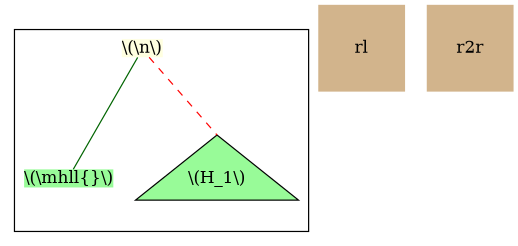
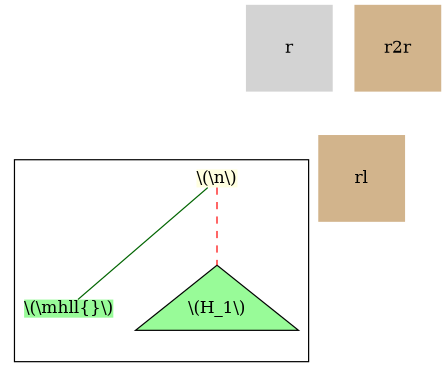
none -> (289, 48)
